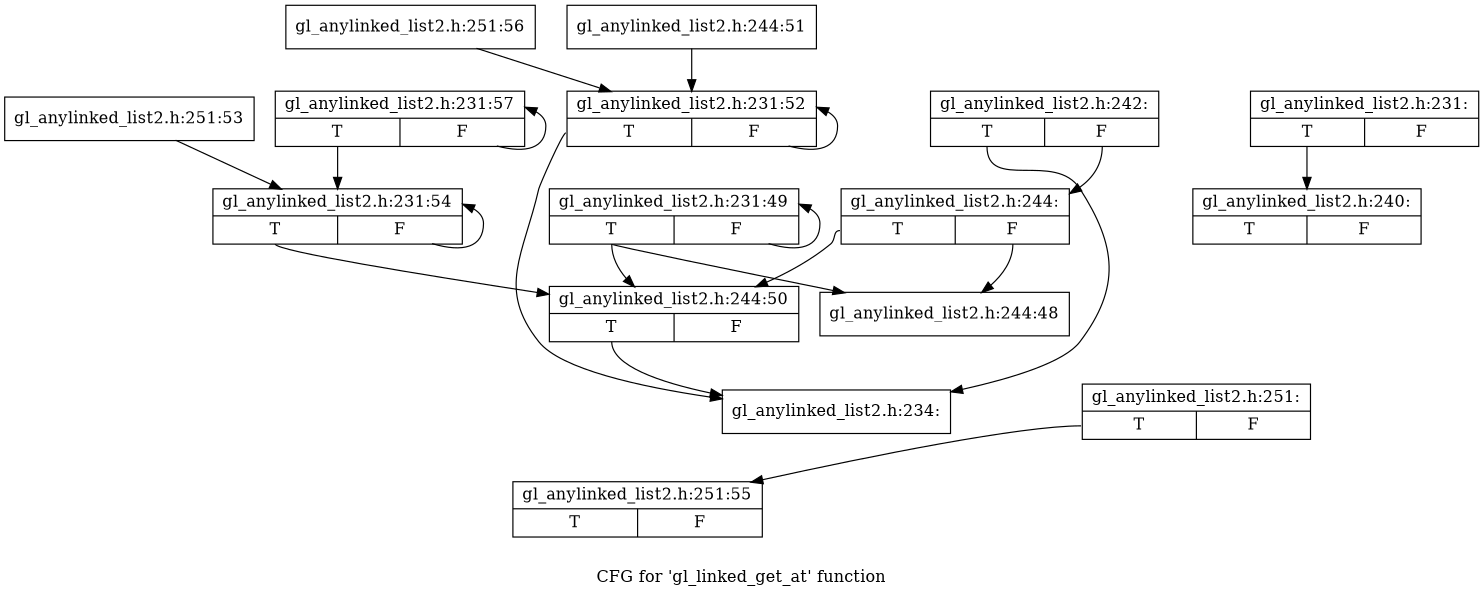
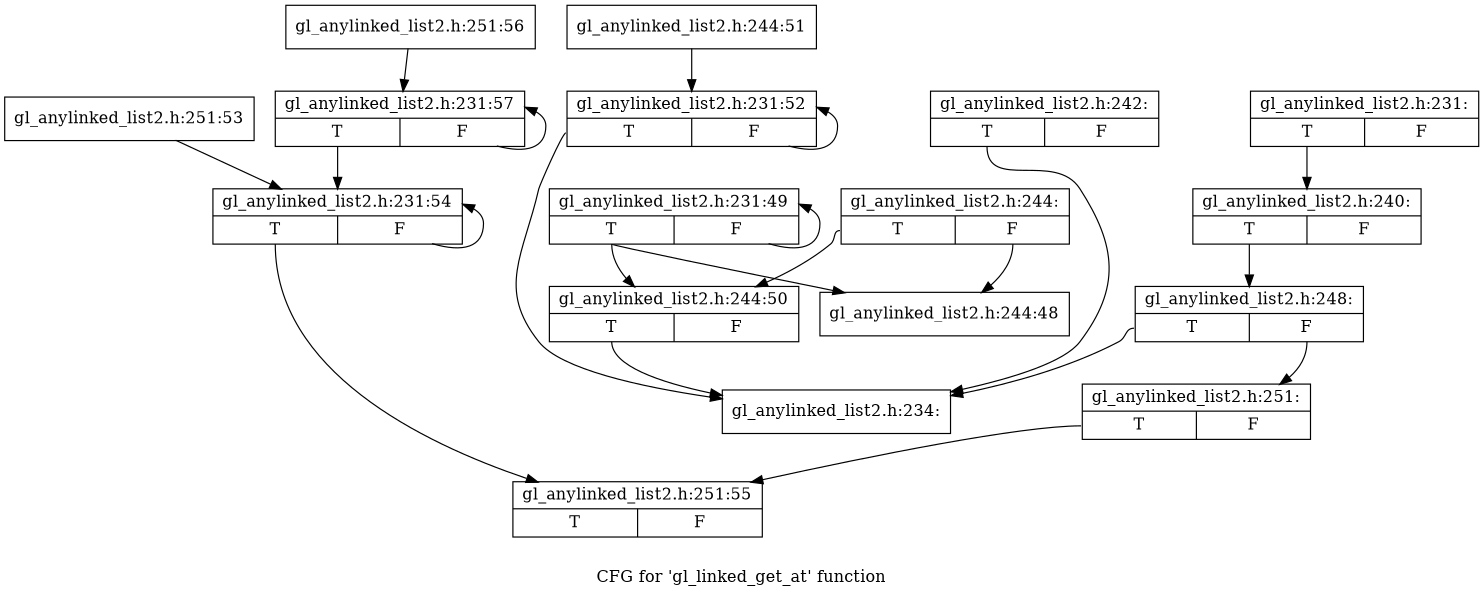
(538, 68) -> (406, 64)
(1096, 170) -> none
(405, 271) -> (364, 397)
none -> (1249, 314)
